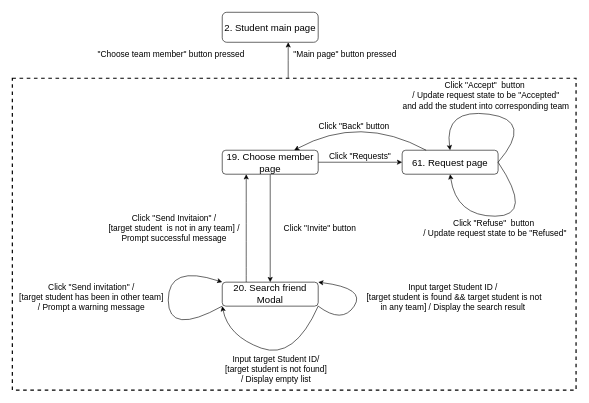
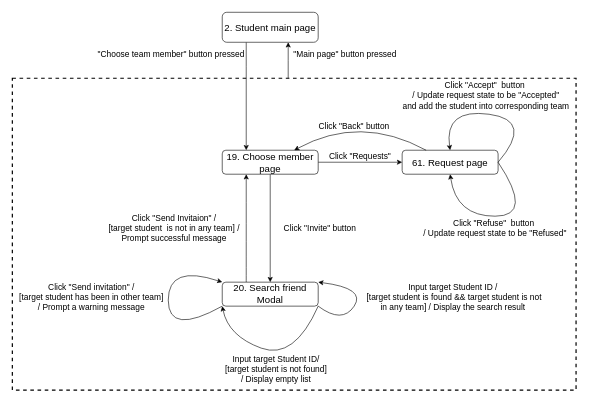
none -> (246, 144)
